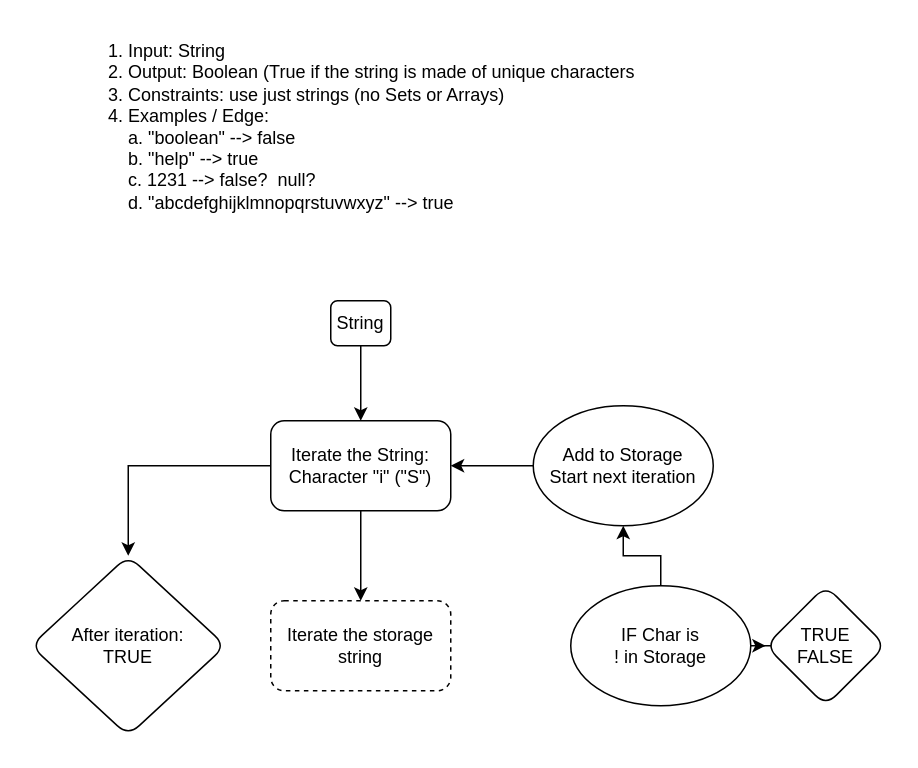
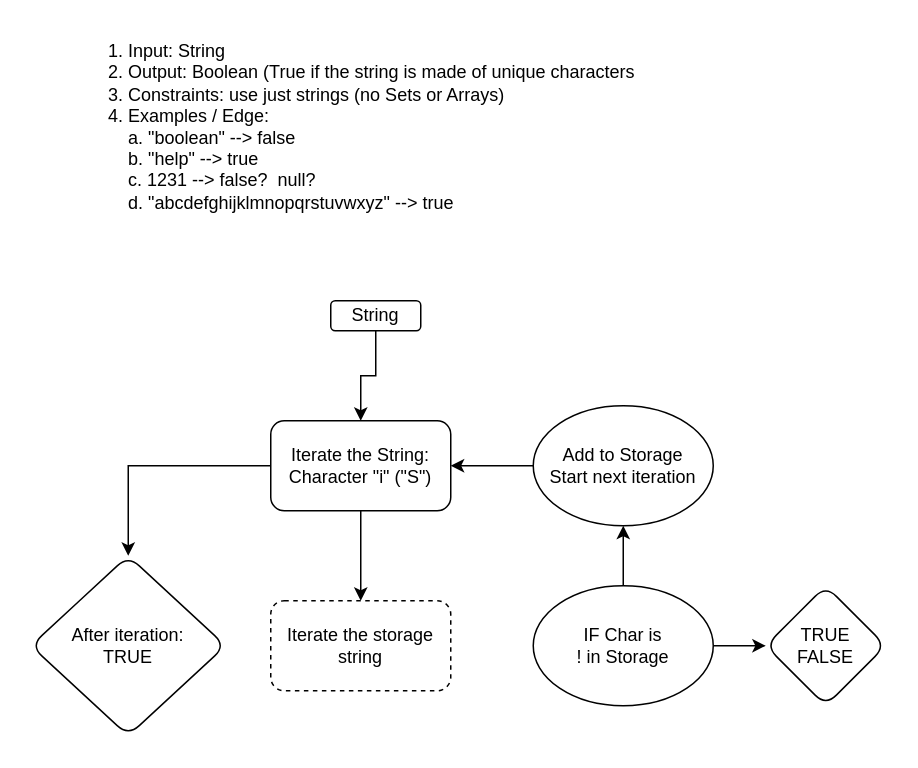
(361, 323) -> (376, 316)
(661, 646) -> (623, 646)
